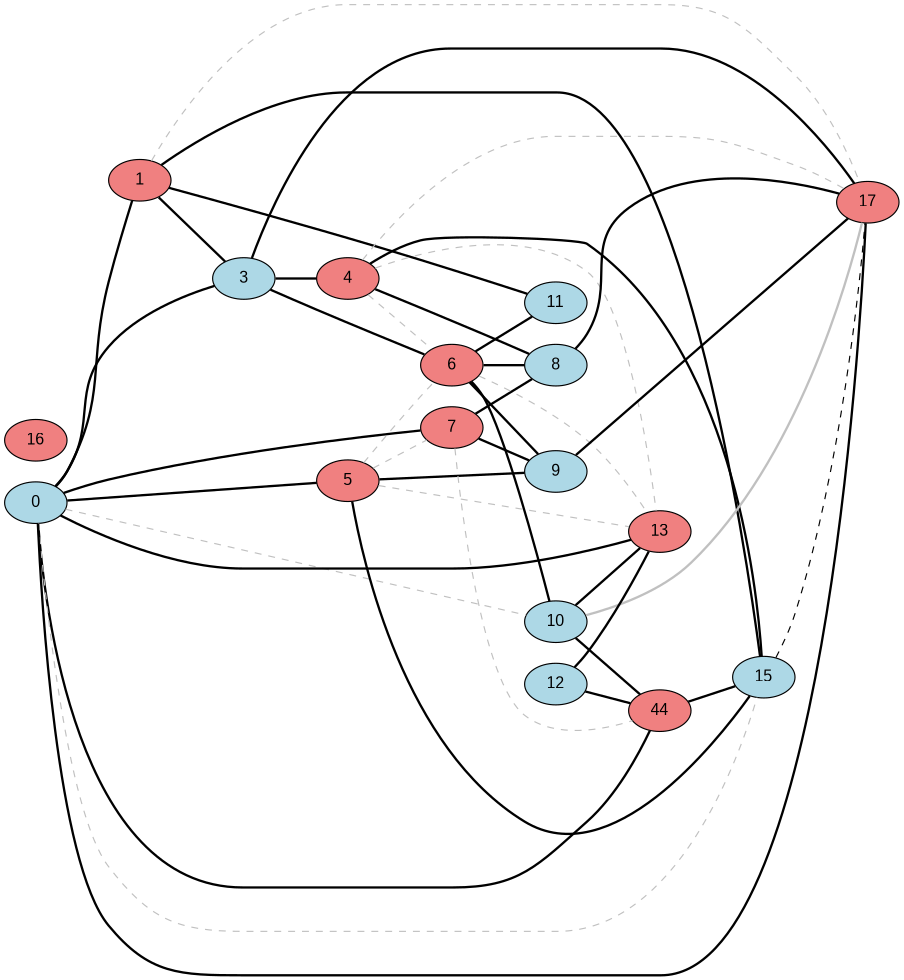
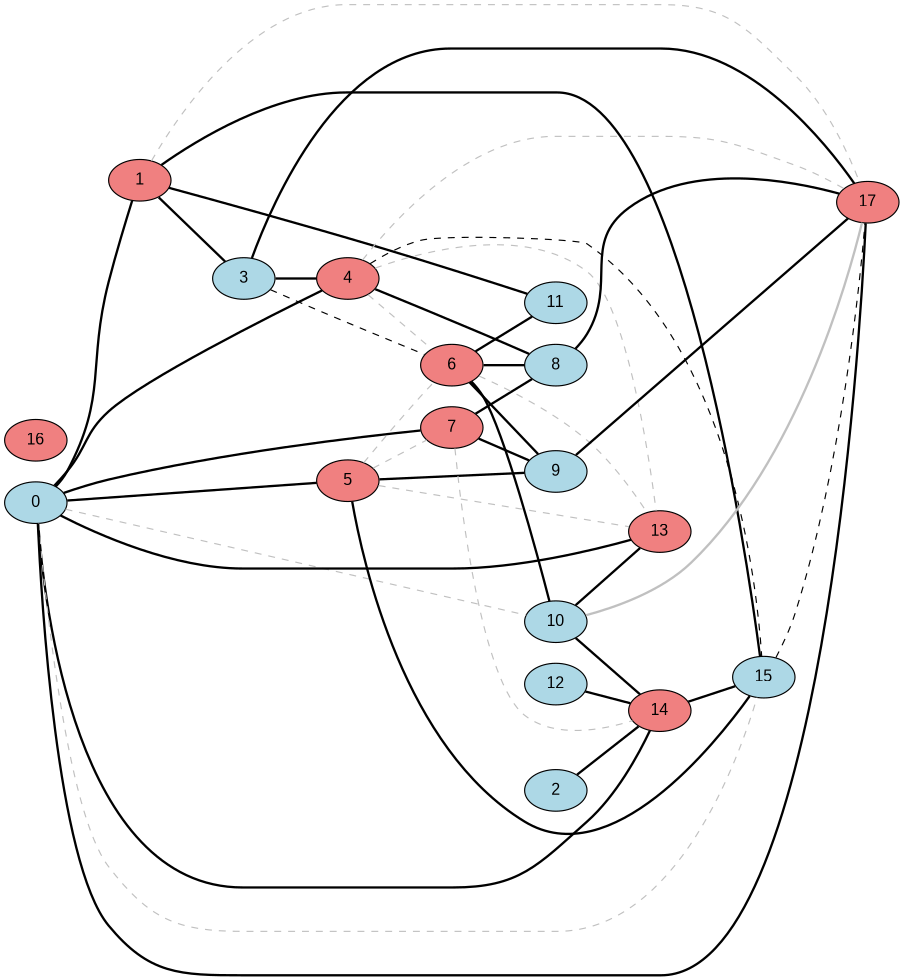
(347, 323) -> (347, 323)
(667, 331) -> (667, 331)
(108, 347) -> (172, 369)
(613, 614) -> none
(660, 711) -> (660, 711)
none -> (556, 790)
